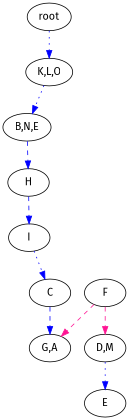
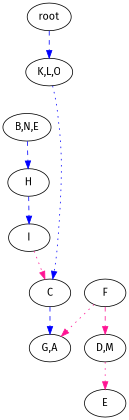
(49, 41) -> (49, 41)
(40, 96) -> (61, 178)
(38, 262) -> (38, 262)
(80, 318) -> (80, 318)
(105, 372) -> (105, 372)
